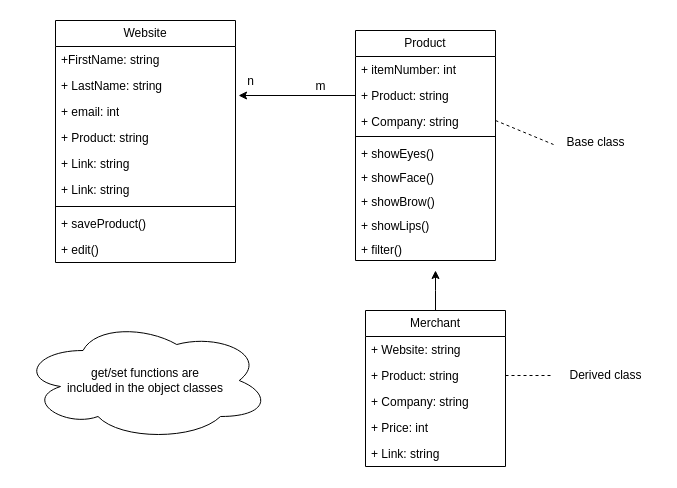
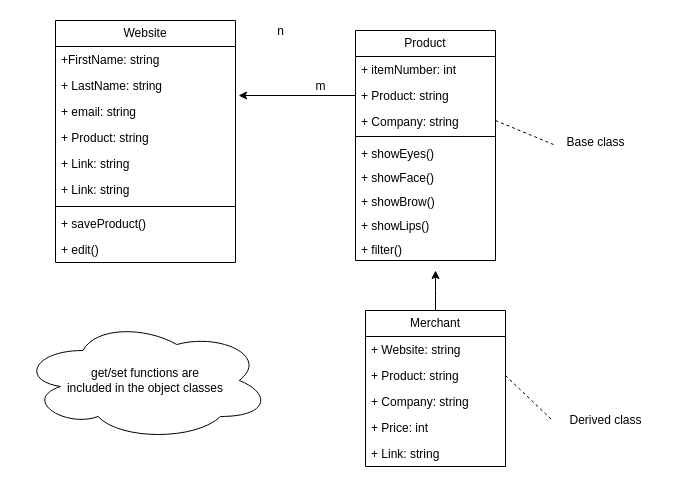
(251, 82) -> (281, 32)
(92, 113) -> (103, 113)
(606, 376) -> (606, 421)
